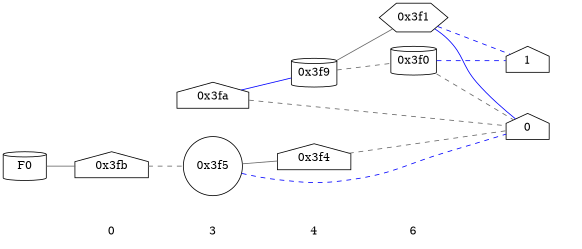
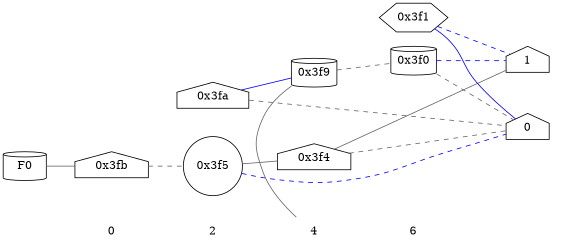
(365, 45) -> (257, 152)
none -> (420, 110)
(213, 232) -> (213, 232)
